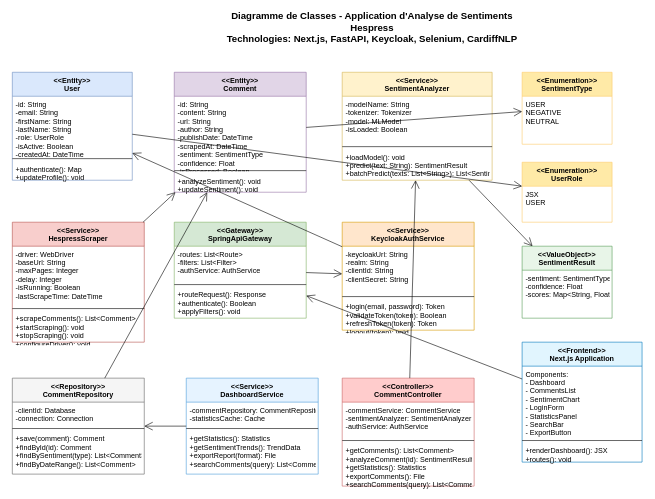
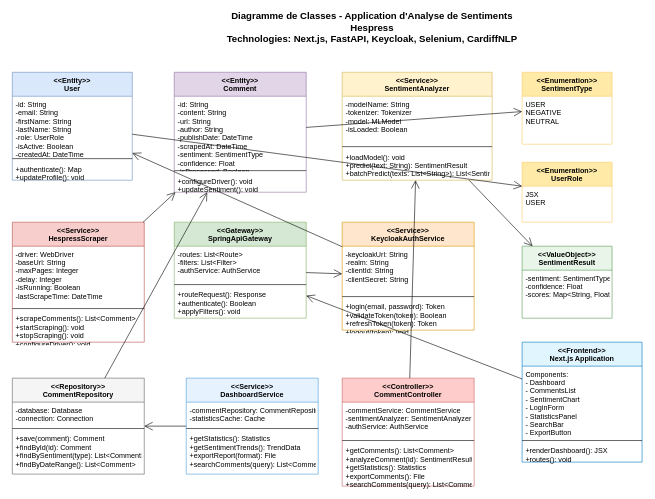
(223, 181) -> (221, 181)
(50, 410) -> (52, 410)
